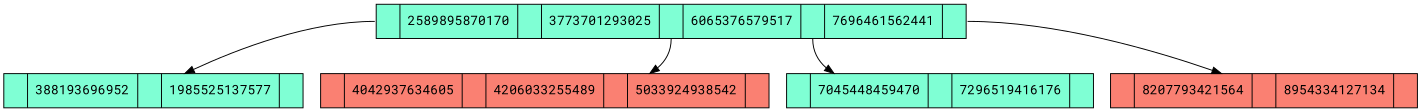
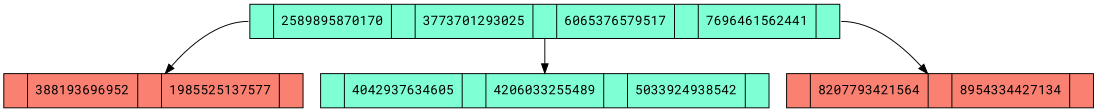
(1335, 90) -> (1011, 90)
(153, 91) -> (153, 91)
(545, 91) -> (545, 91)
(940, 91) -> none
